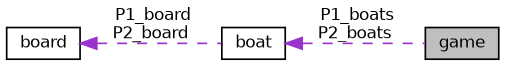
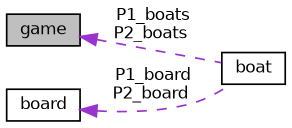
(364, 43) -> (159, 51)
